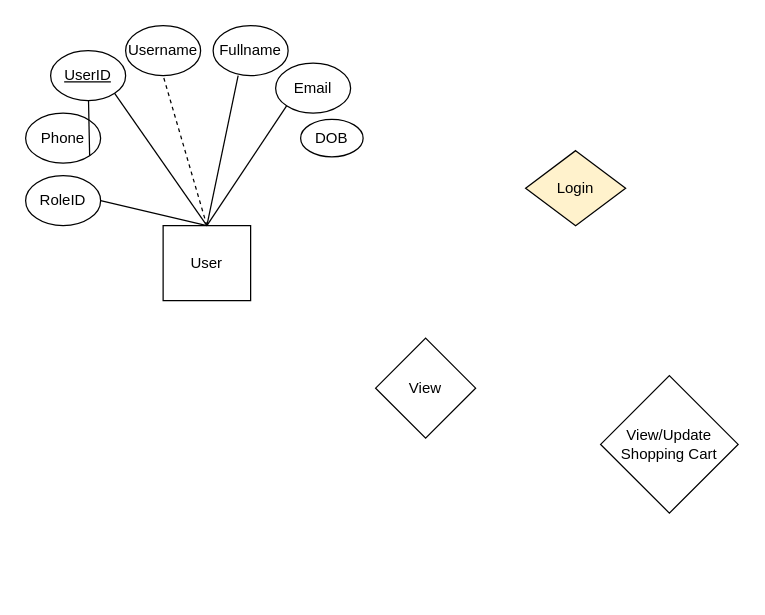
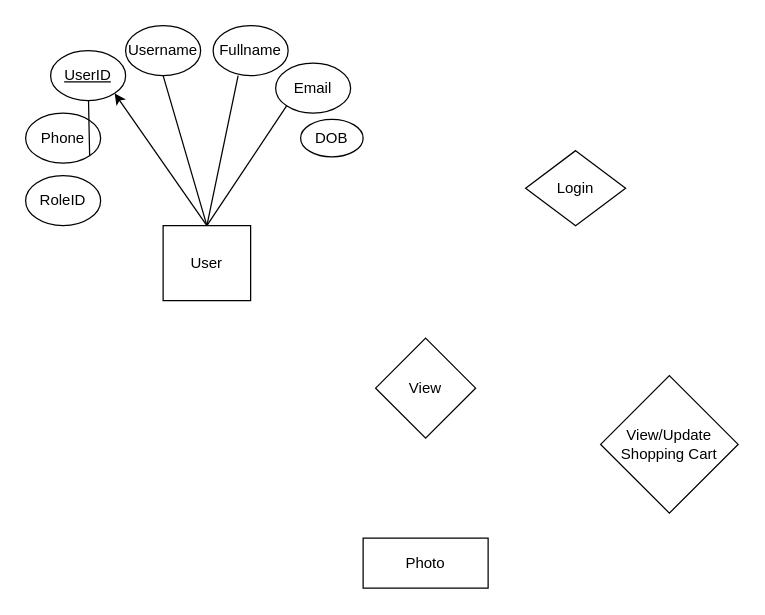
(118, 97) -> (120, 101)
(184, 147) -> (184, 147)
(576, 188) -> (576, 188)
(151, 213) -> none
none -> (426, 563)
